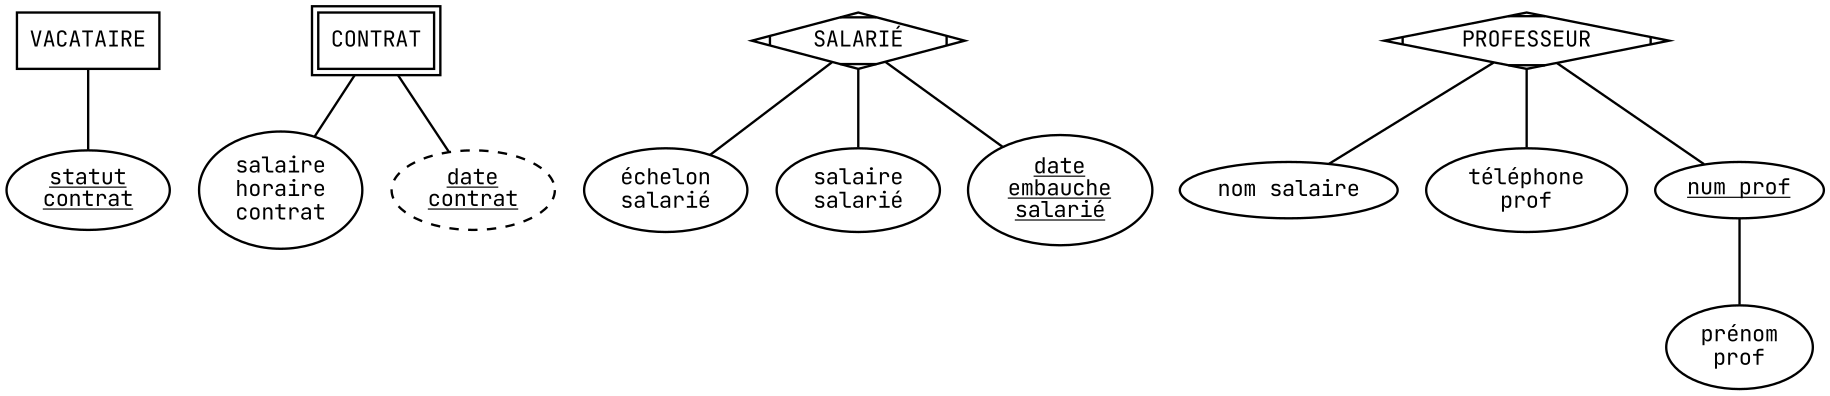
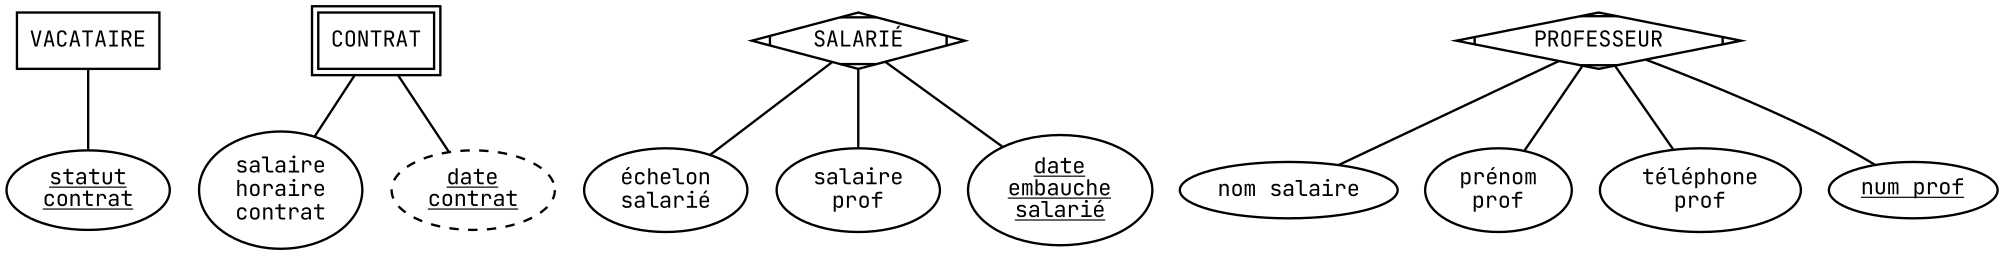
(858, 190) -> (858, 190)
(1739, 262) -> (1554, 108)
